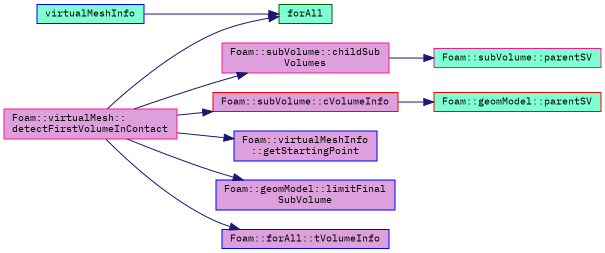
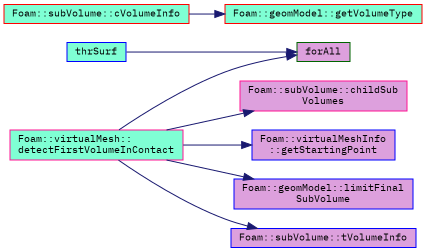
(90, 14) -> (96, 52)
(306, 14) -> (324, 52)
(518, 58) -> none
(306, 102) -> (96, 14)
(518, 102) -> (324, 14)
(190, 114) -> none
(90, 124) -> (96, 145)
(306, 239) -> (324, 238)
